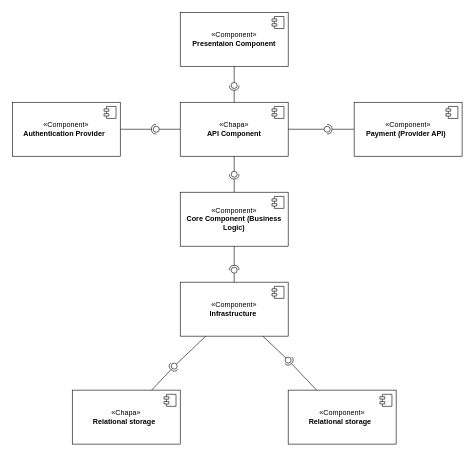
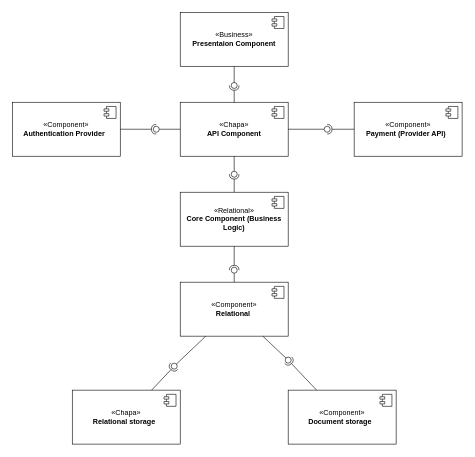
(234, 39) -> (234, 39)
(234, 219) -> (234, 219)
(234, 309) -> (234, 309)
(342, 417) -> (342, 417)
